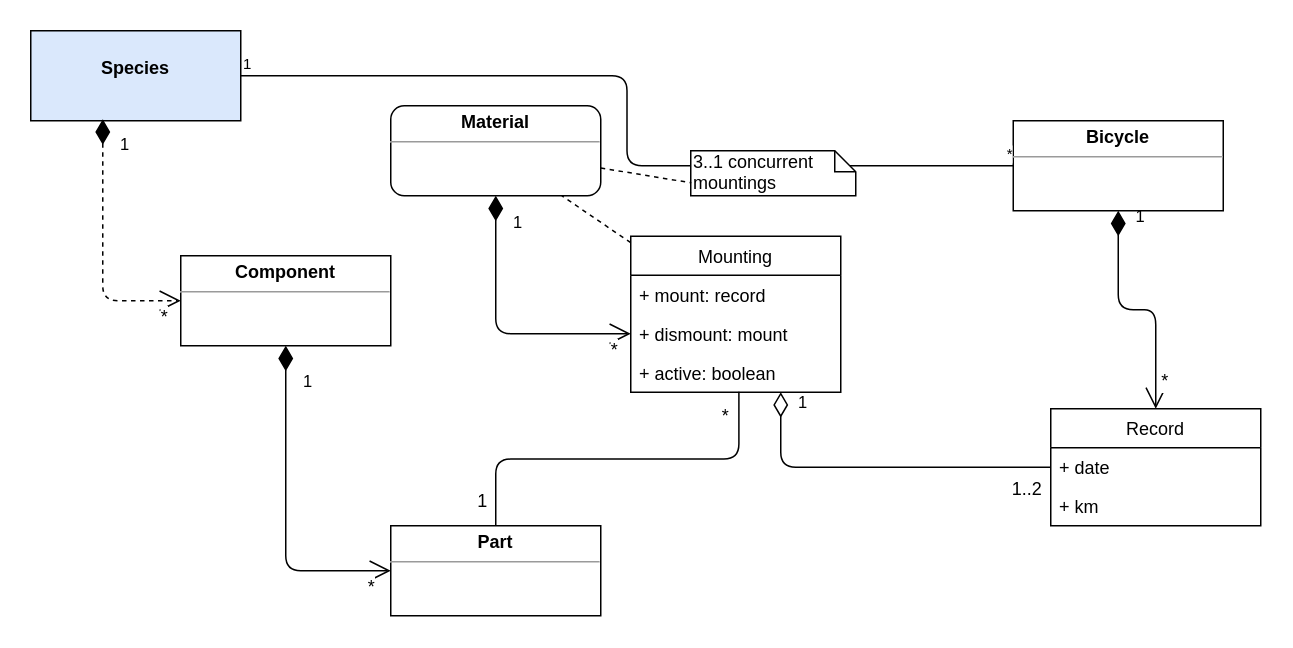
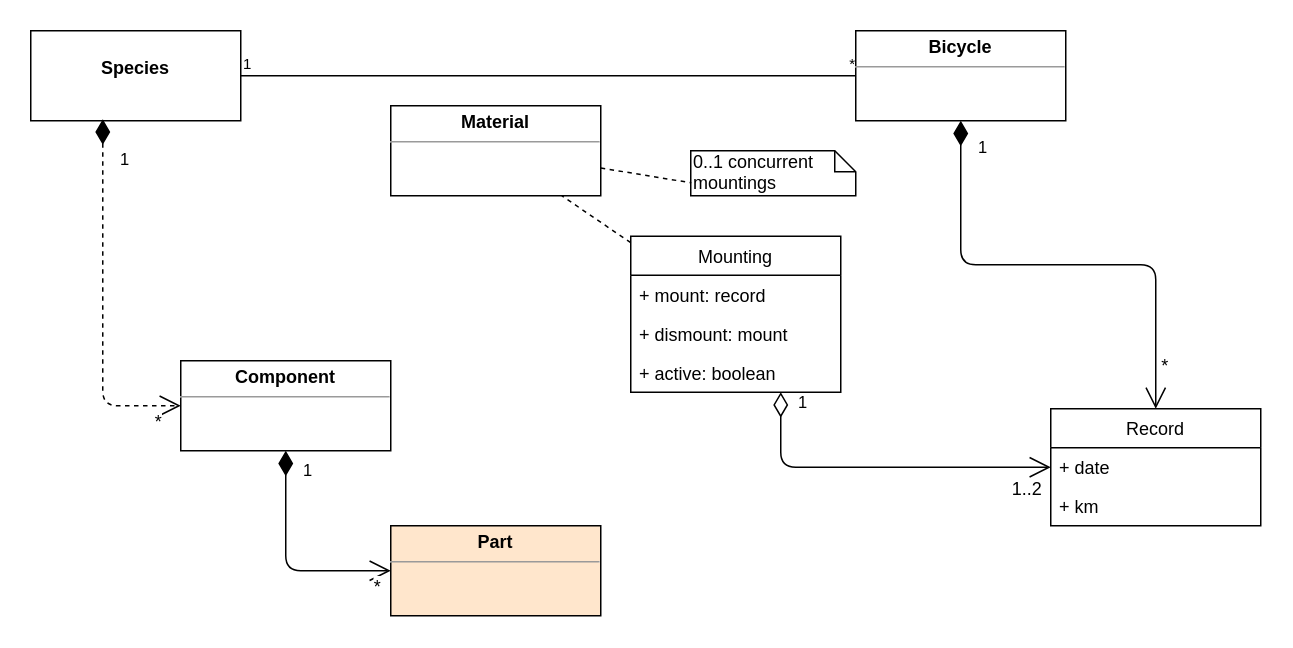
(136, 76) -> (136, 76)
(496, 151) -> (496, 151)
(1118, 166) -> (961, 76)
(775, 174) -> (775, 174)
(286, 301) -> (286, 406)
(508, 334) -> none
(618, 459) -> none
(1045, 467) -> (1044, 467)
(496, 571) -> (496, 571)
